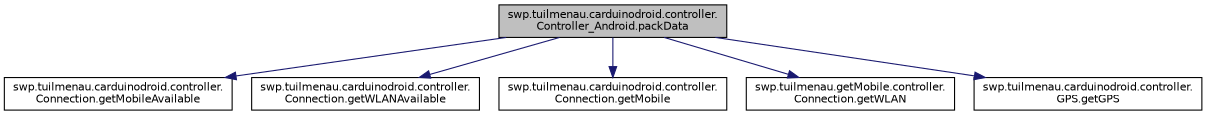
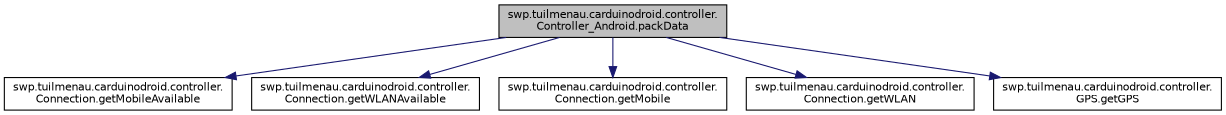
(850, 94) -> (860, 94)
